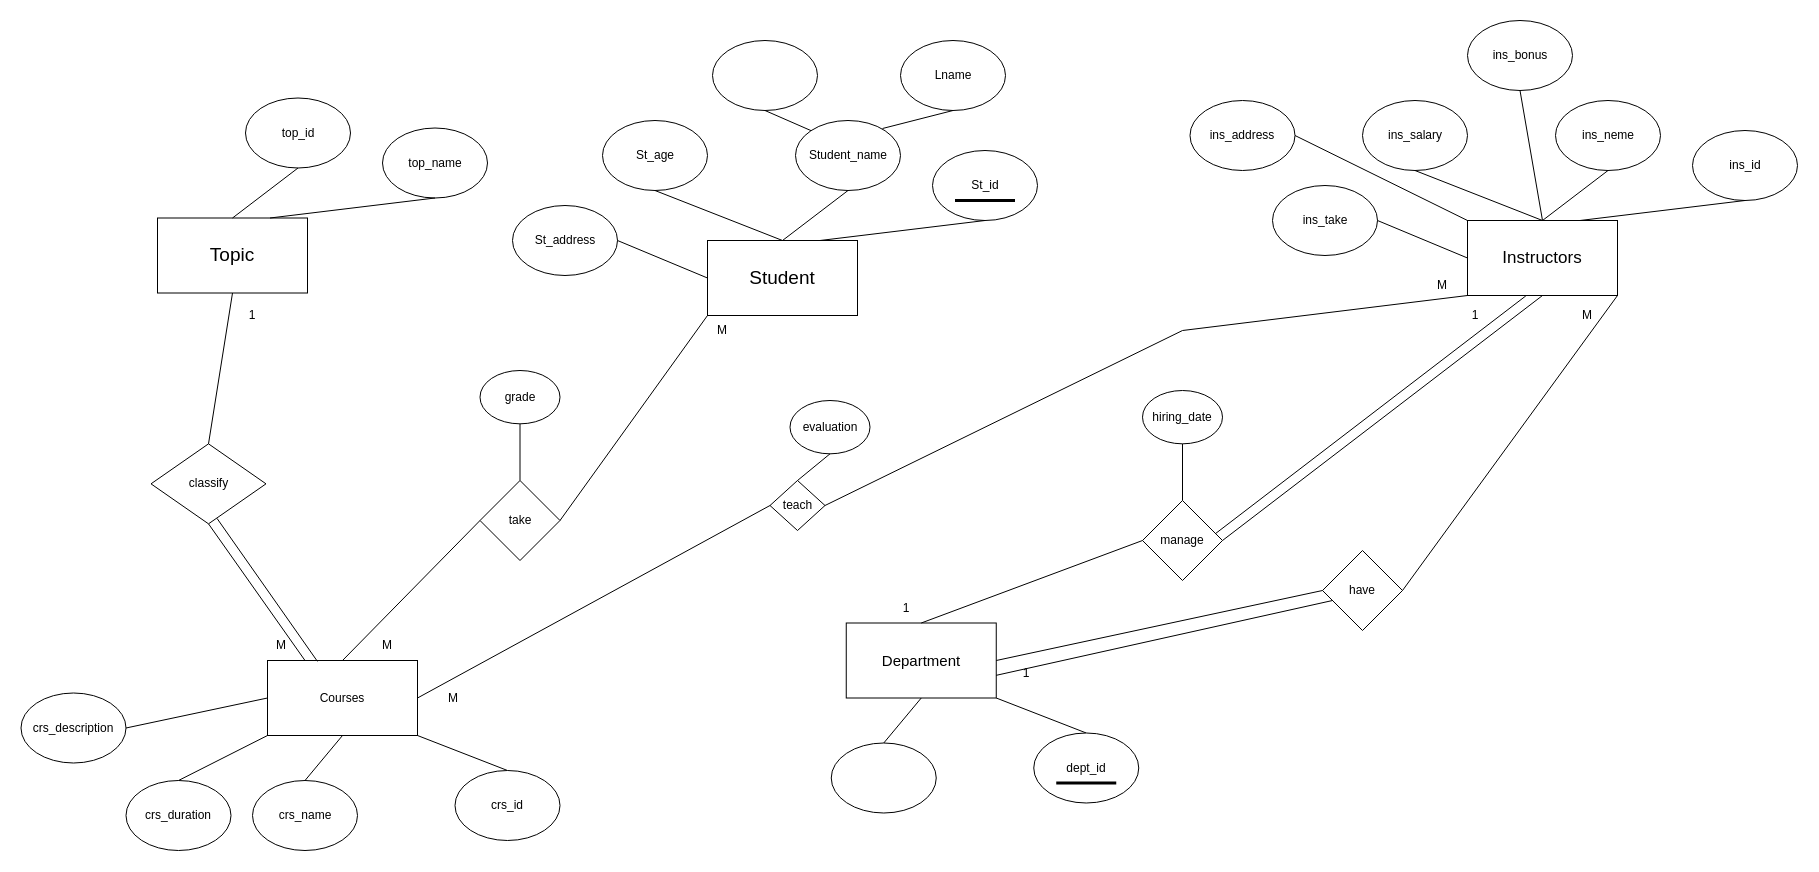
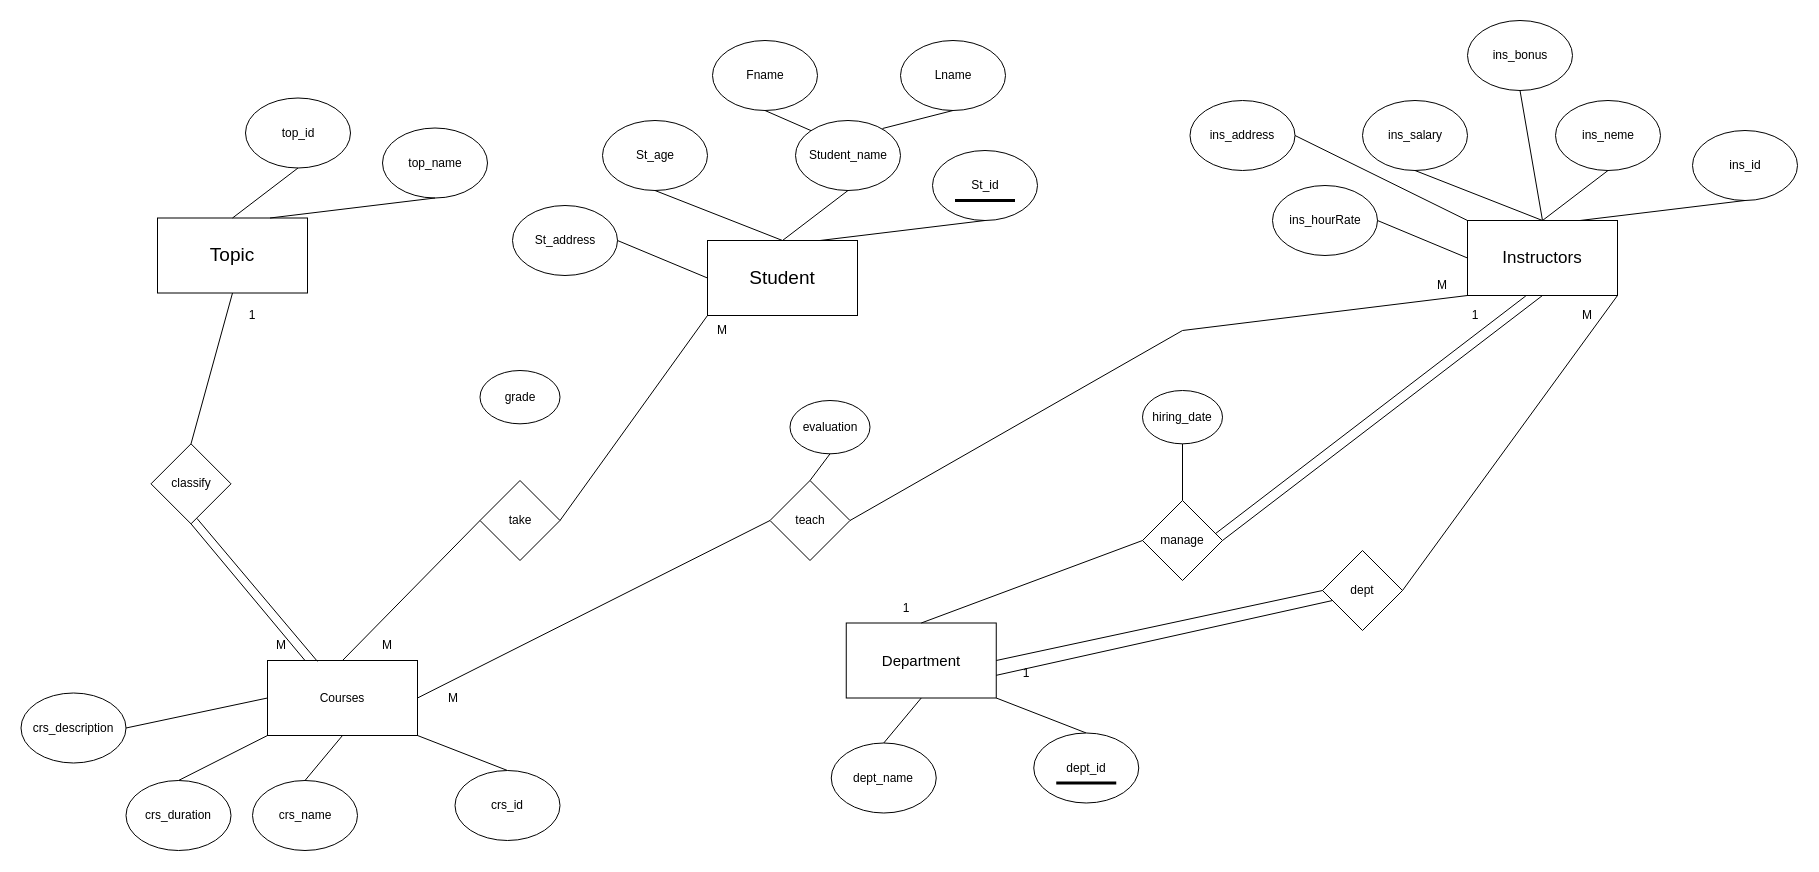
none -> (765, 76)
(1326, 221) -> (1326, 221)
(520, 452) -> none
(209, 484) -> (191, 484)
(798, 506) -> (810, 521)
(1363, 591) -> (1363, 591)
none -> (884, 778)
